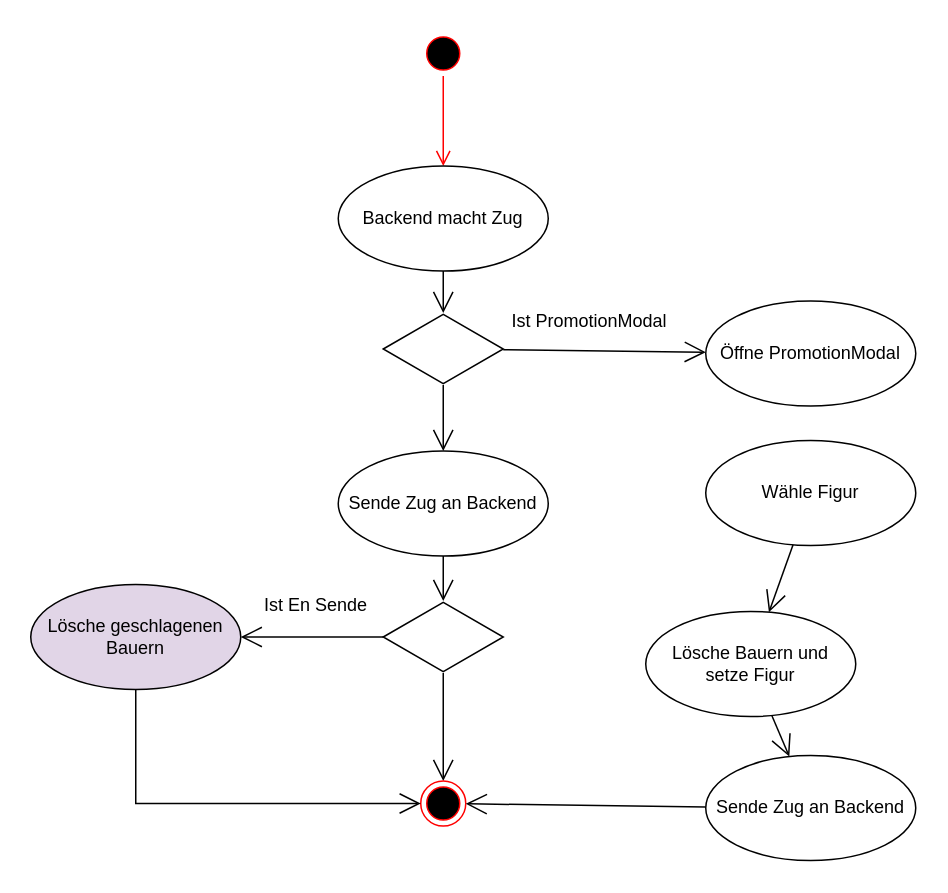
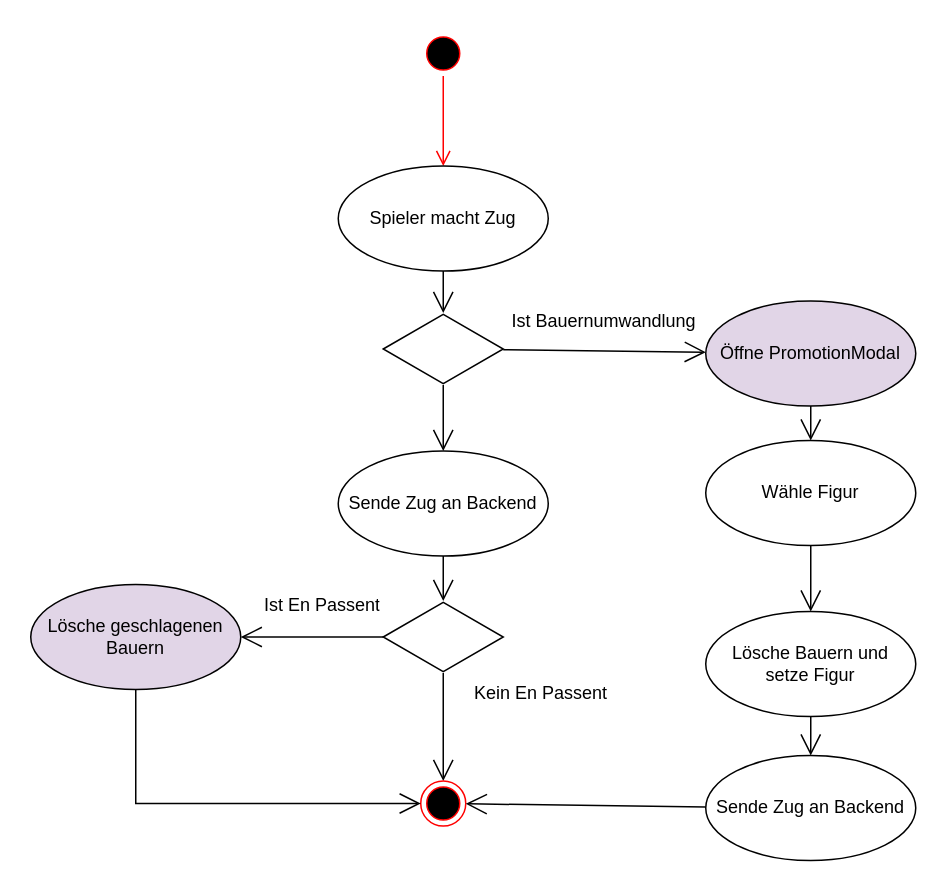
(443, 218) -> (443, 218)
(596, 322) -> (608, 322)
(811, 353) -> (811, 353)
none -> (811, 421)
(321, 606) -> (331, 606)
(751, 664) -> (811, 664)
none -> (541, 692)
